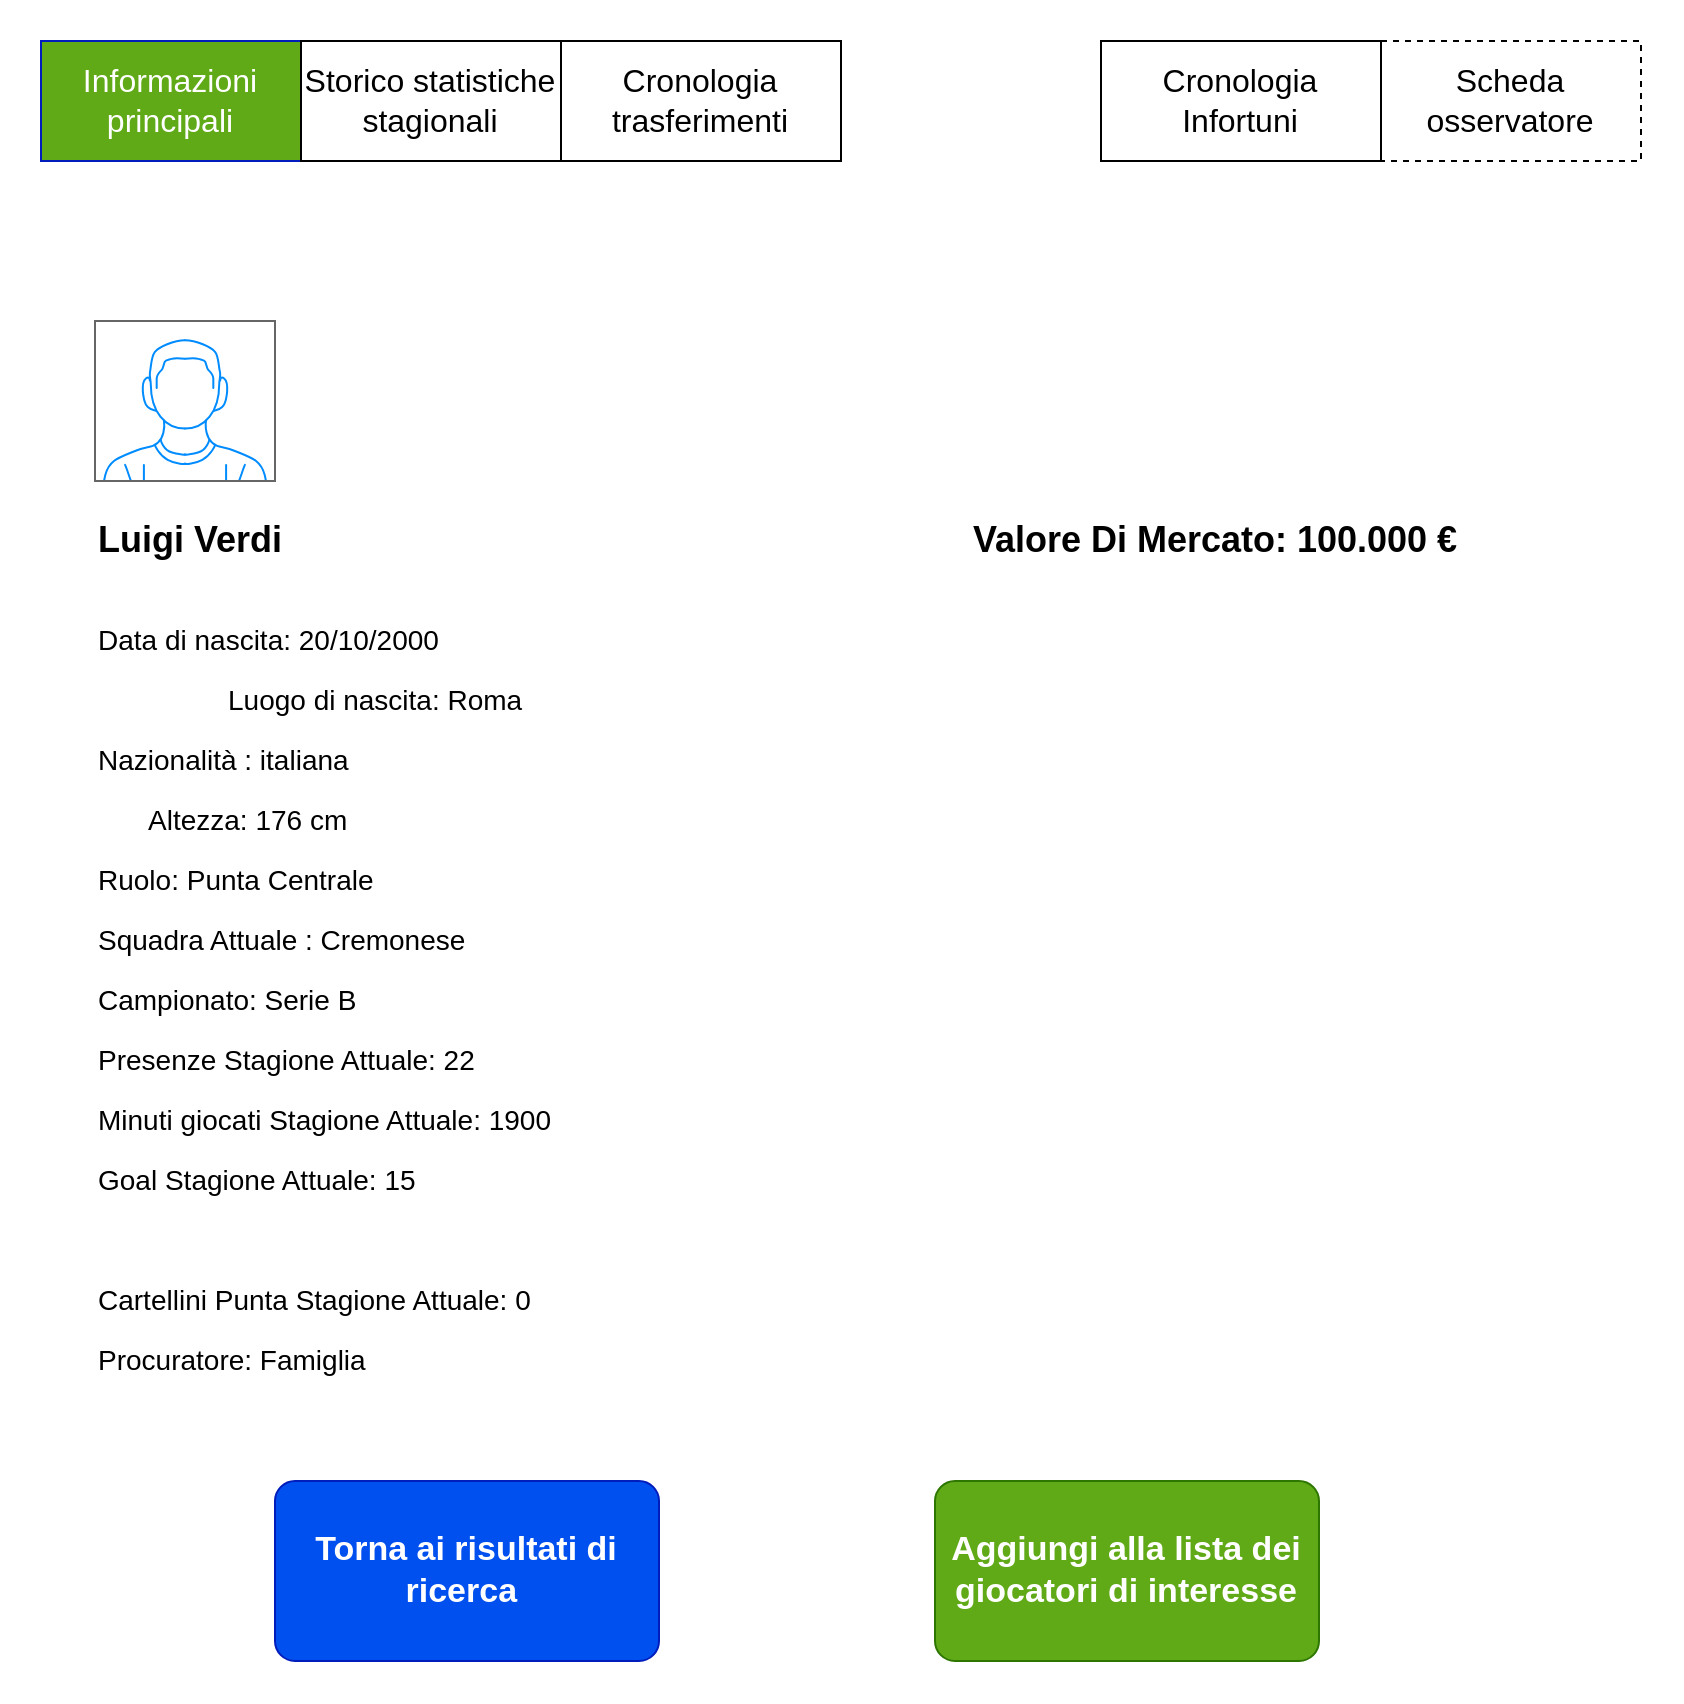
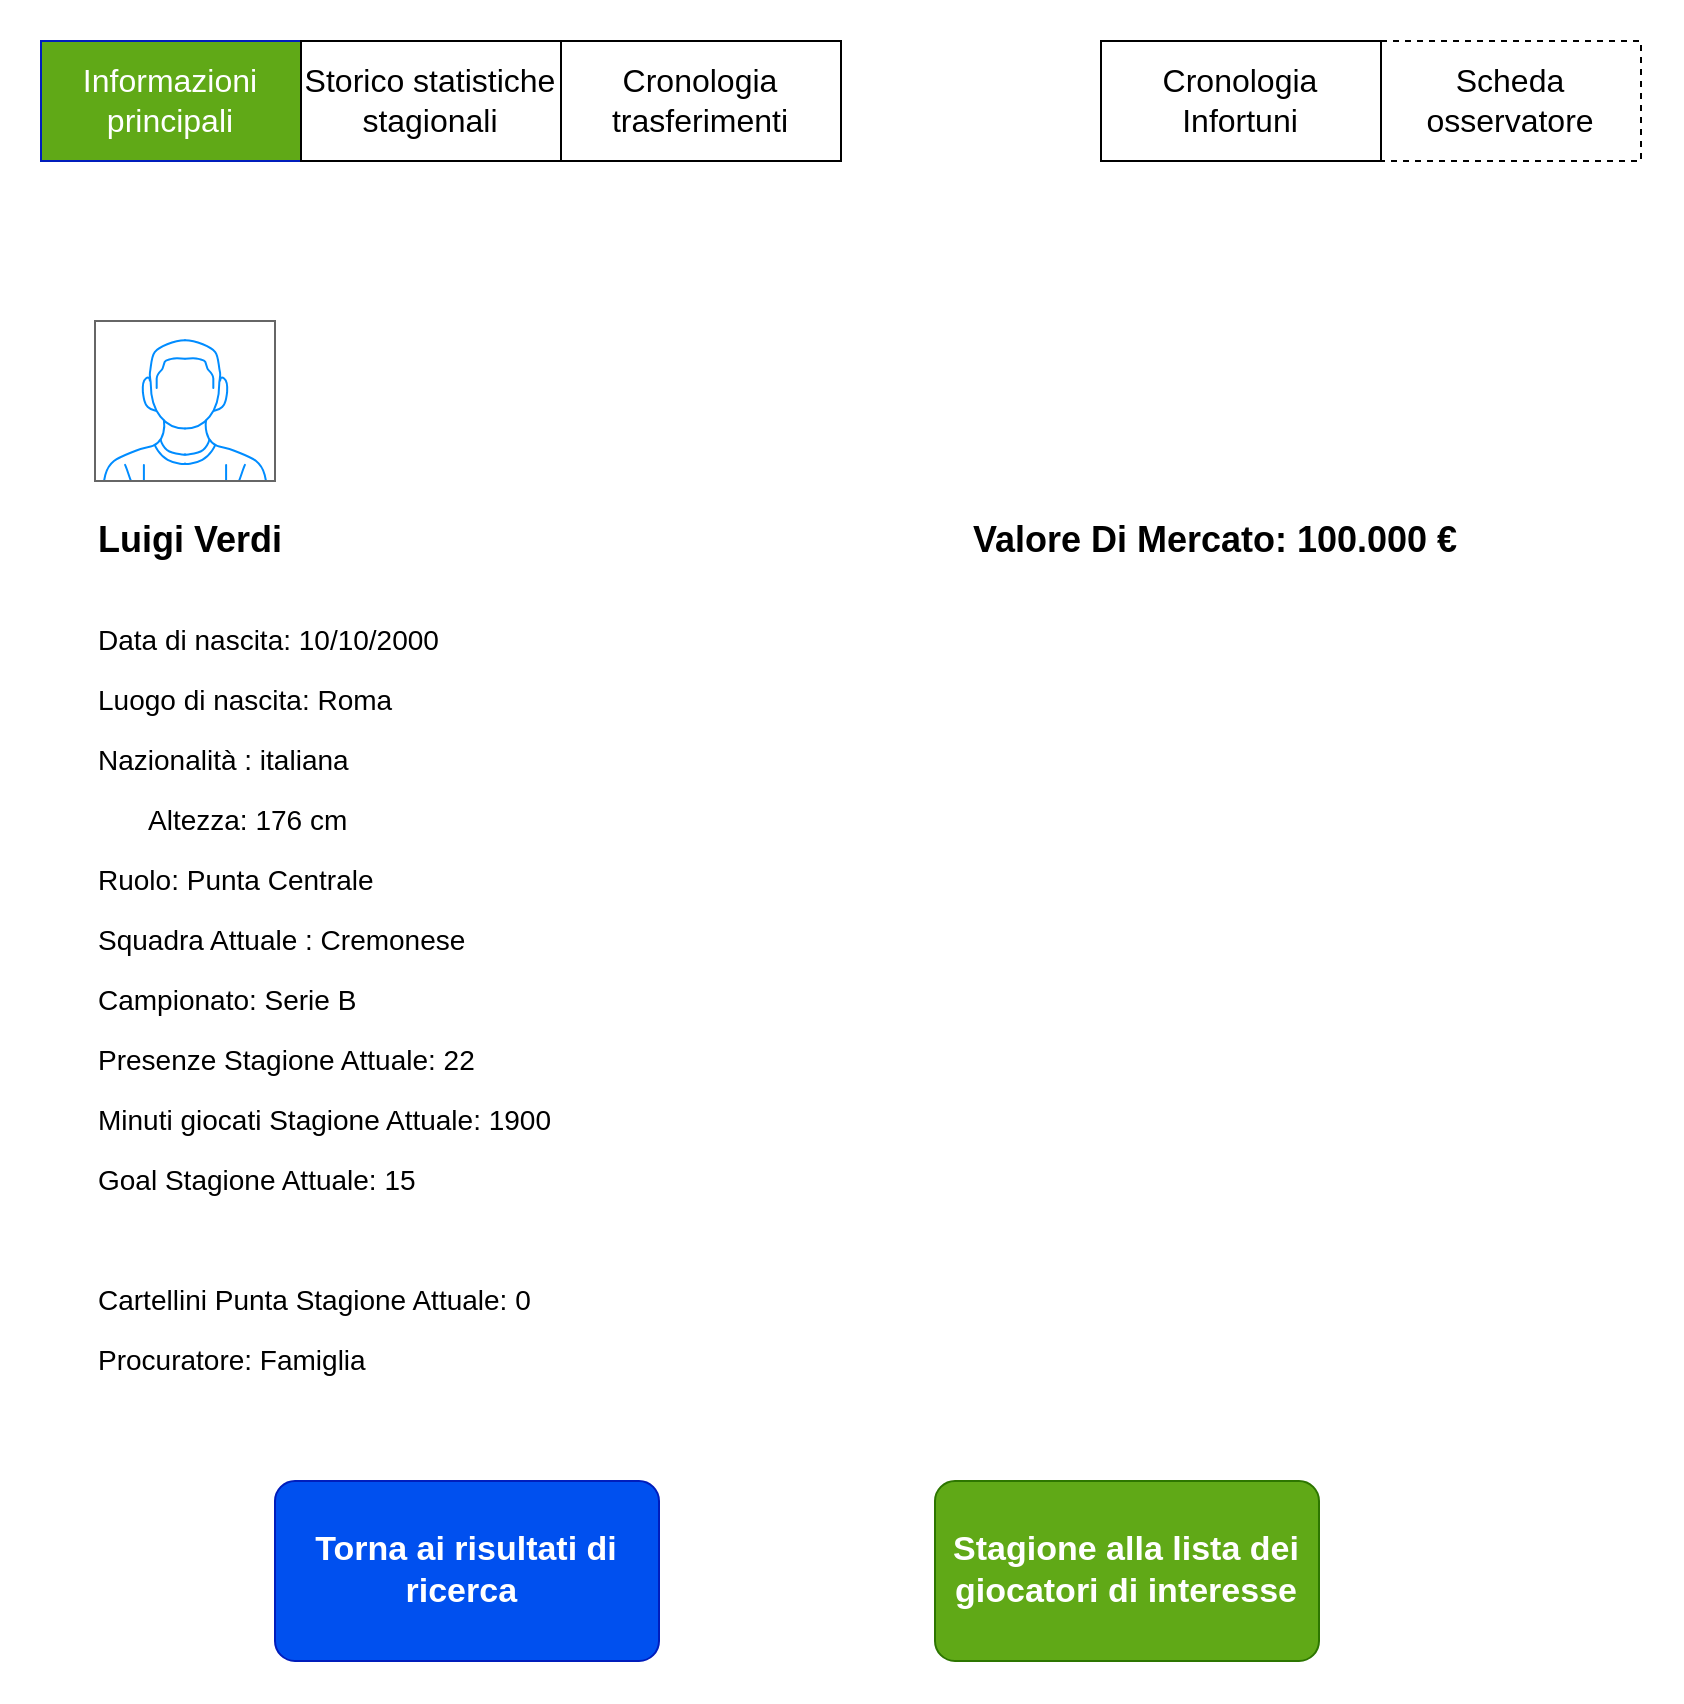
(262, 641) -> (262, 641)
(395, 701) -> (265, 701)
(1127, 1571) -> (1127, 1571)
